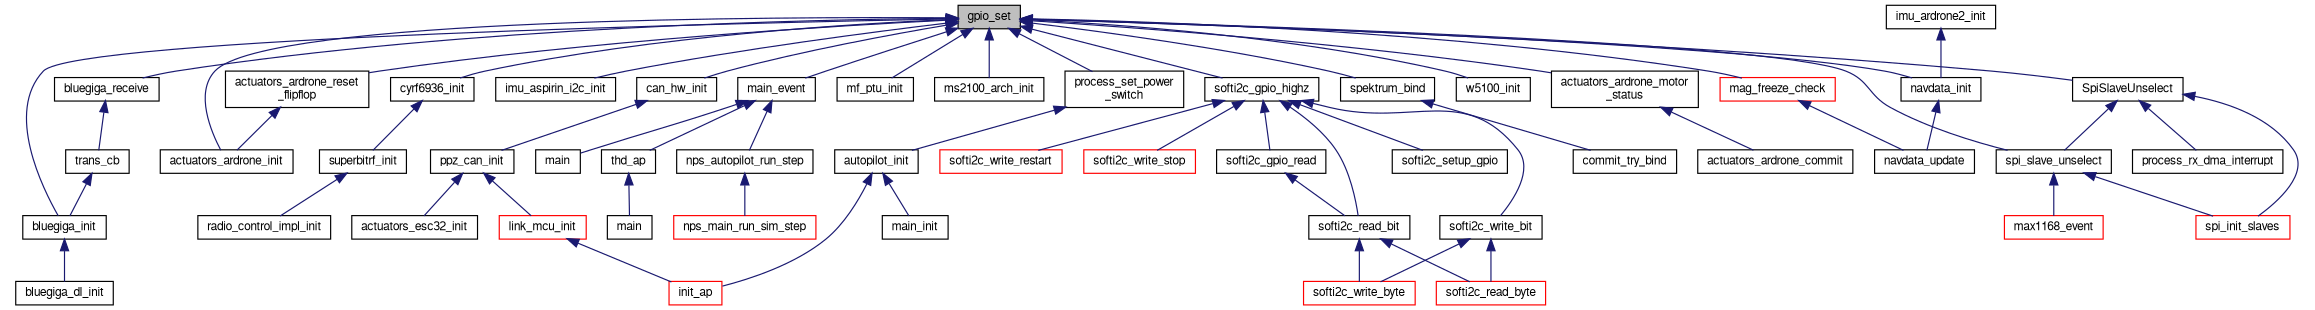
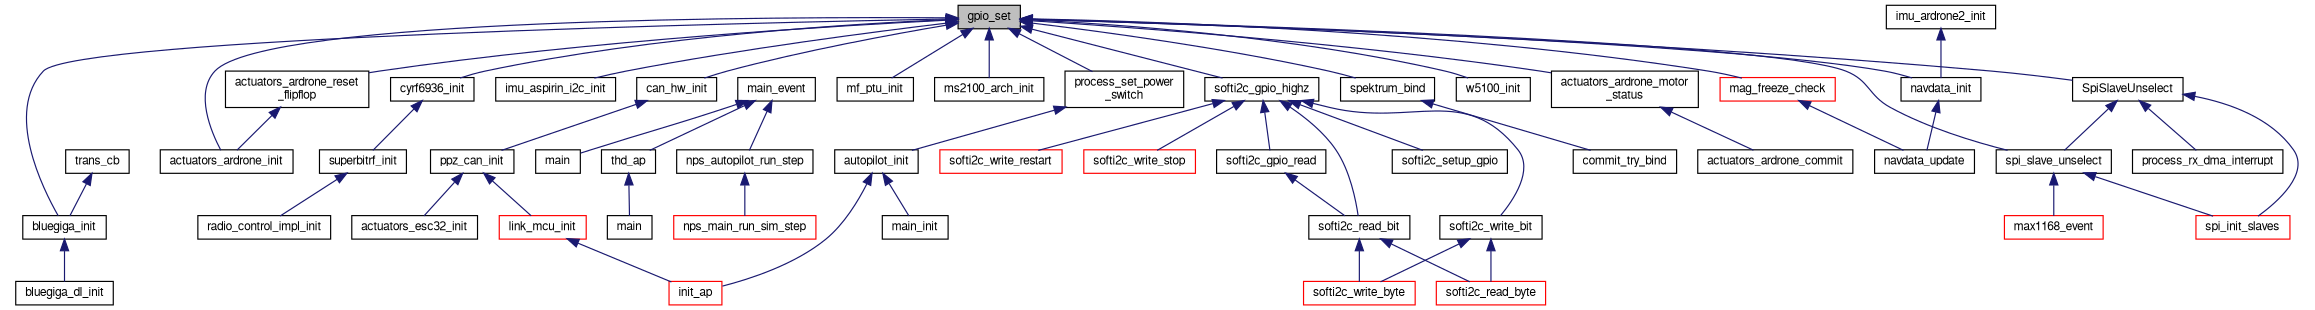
(876, 55) -> none
(107, 89) -> none
